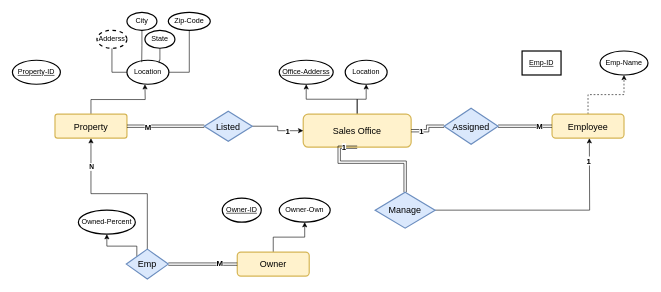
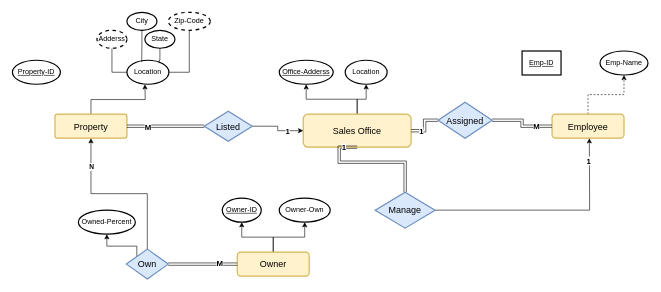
(189, 21) -> (189, 21)
(471, 126) -> (465, 120)
none -> (242, 227)
(147, 264) -> (147, 264)
